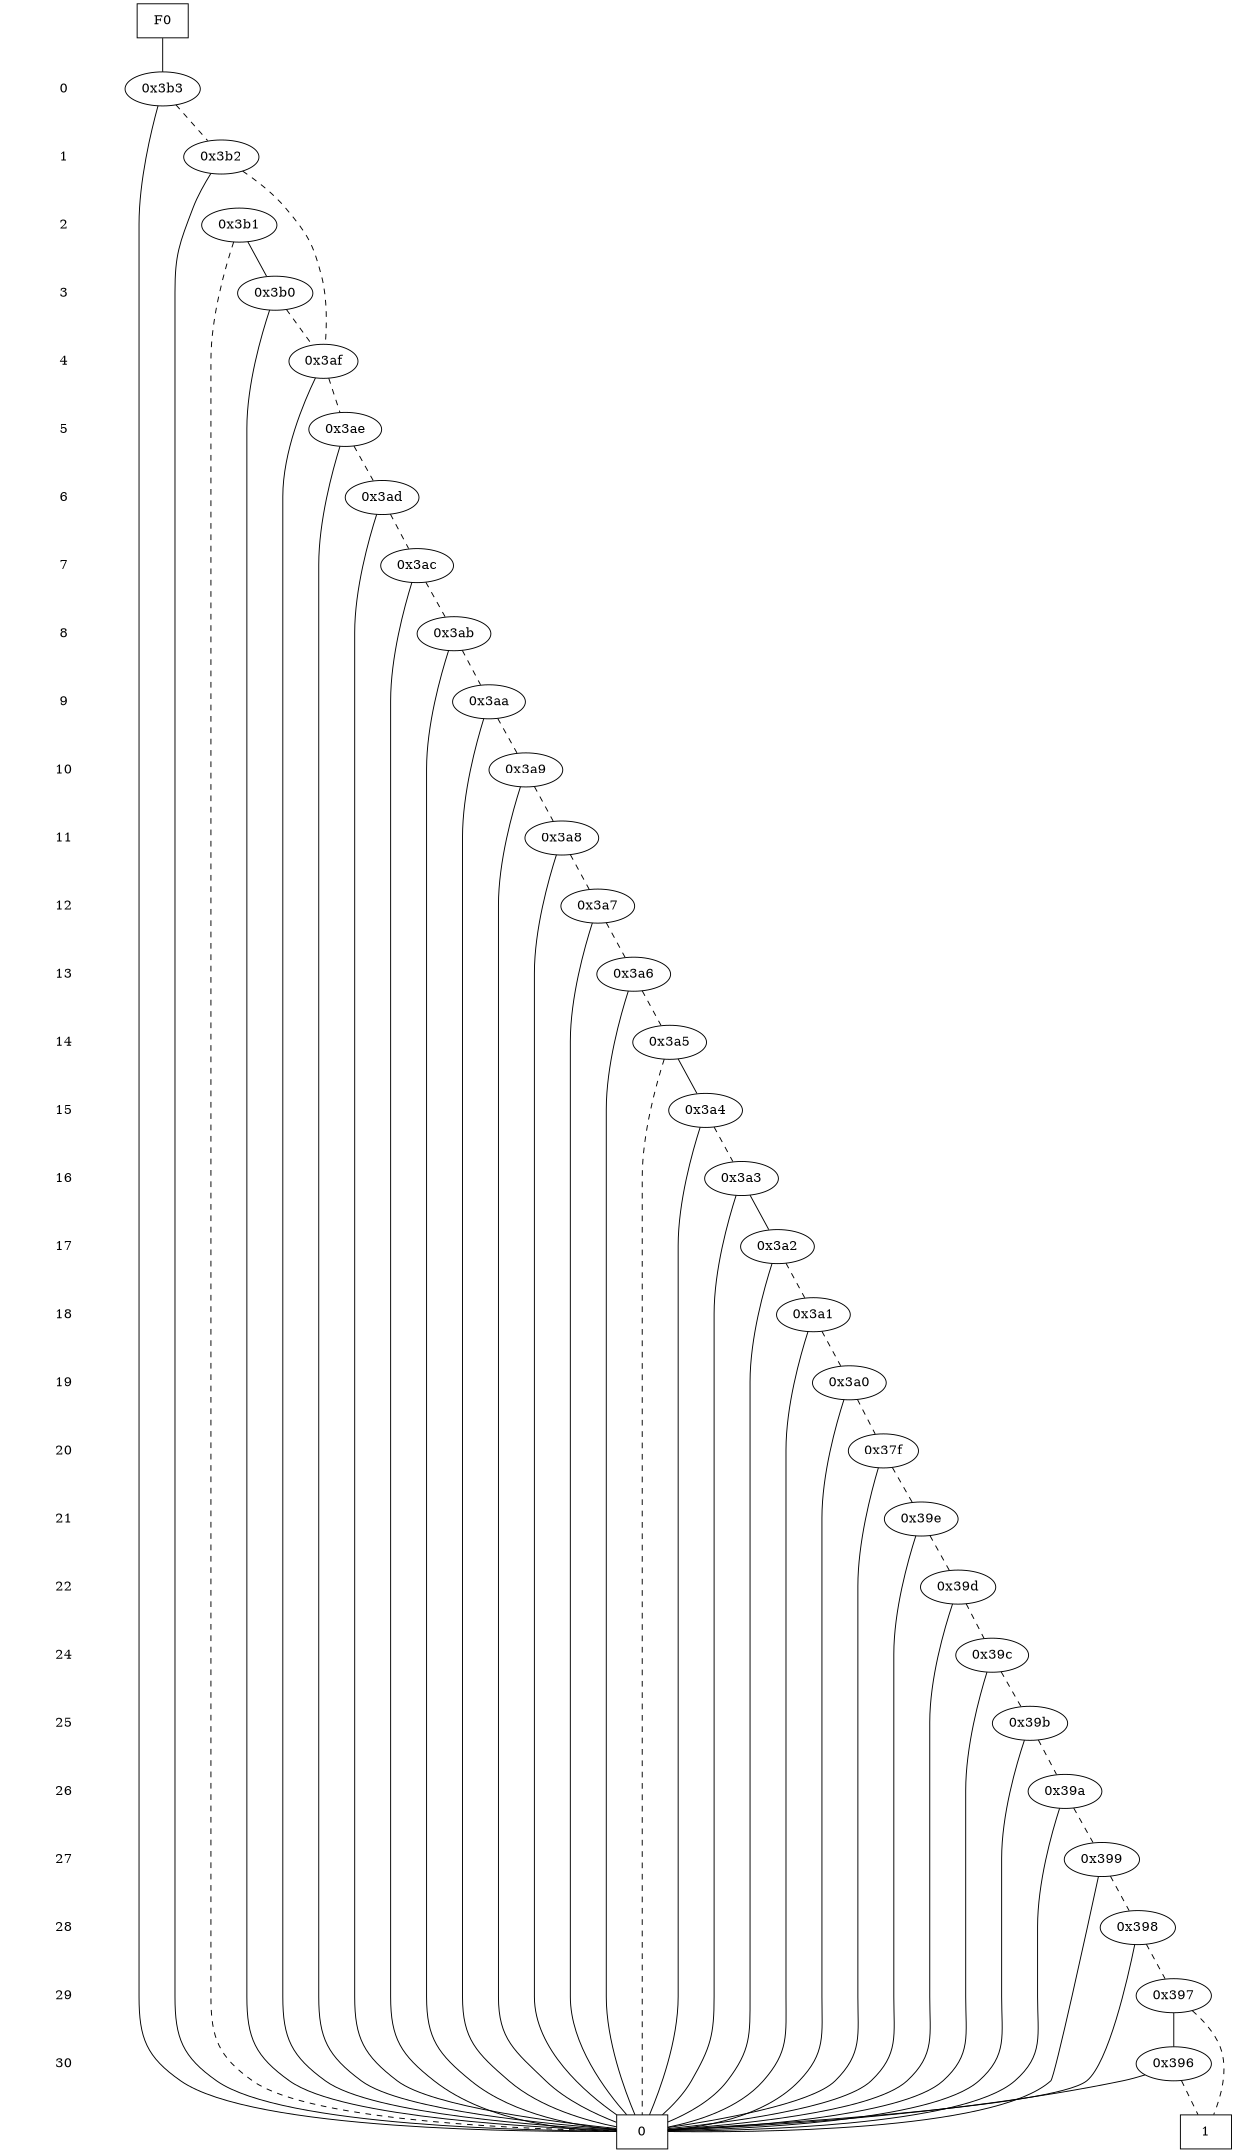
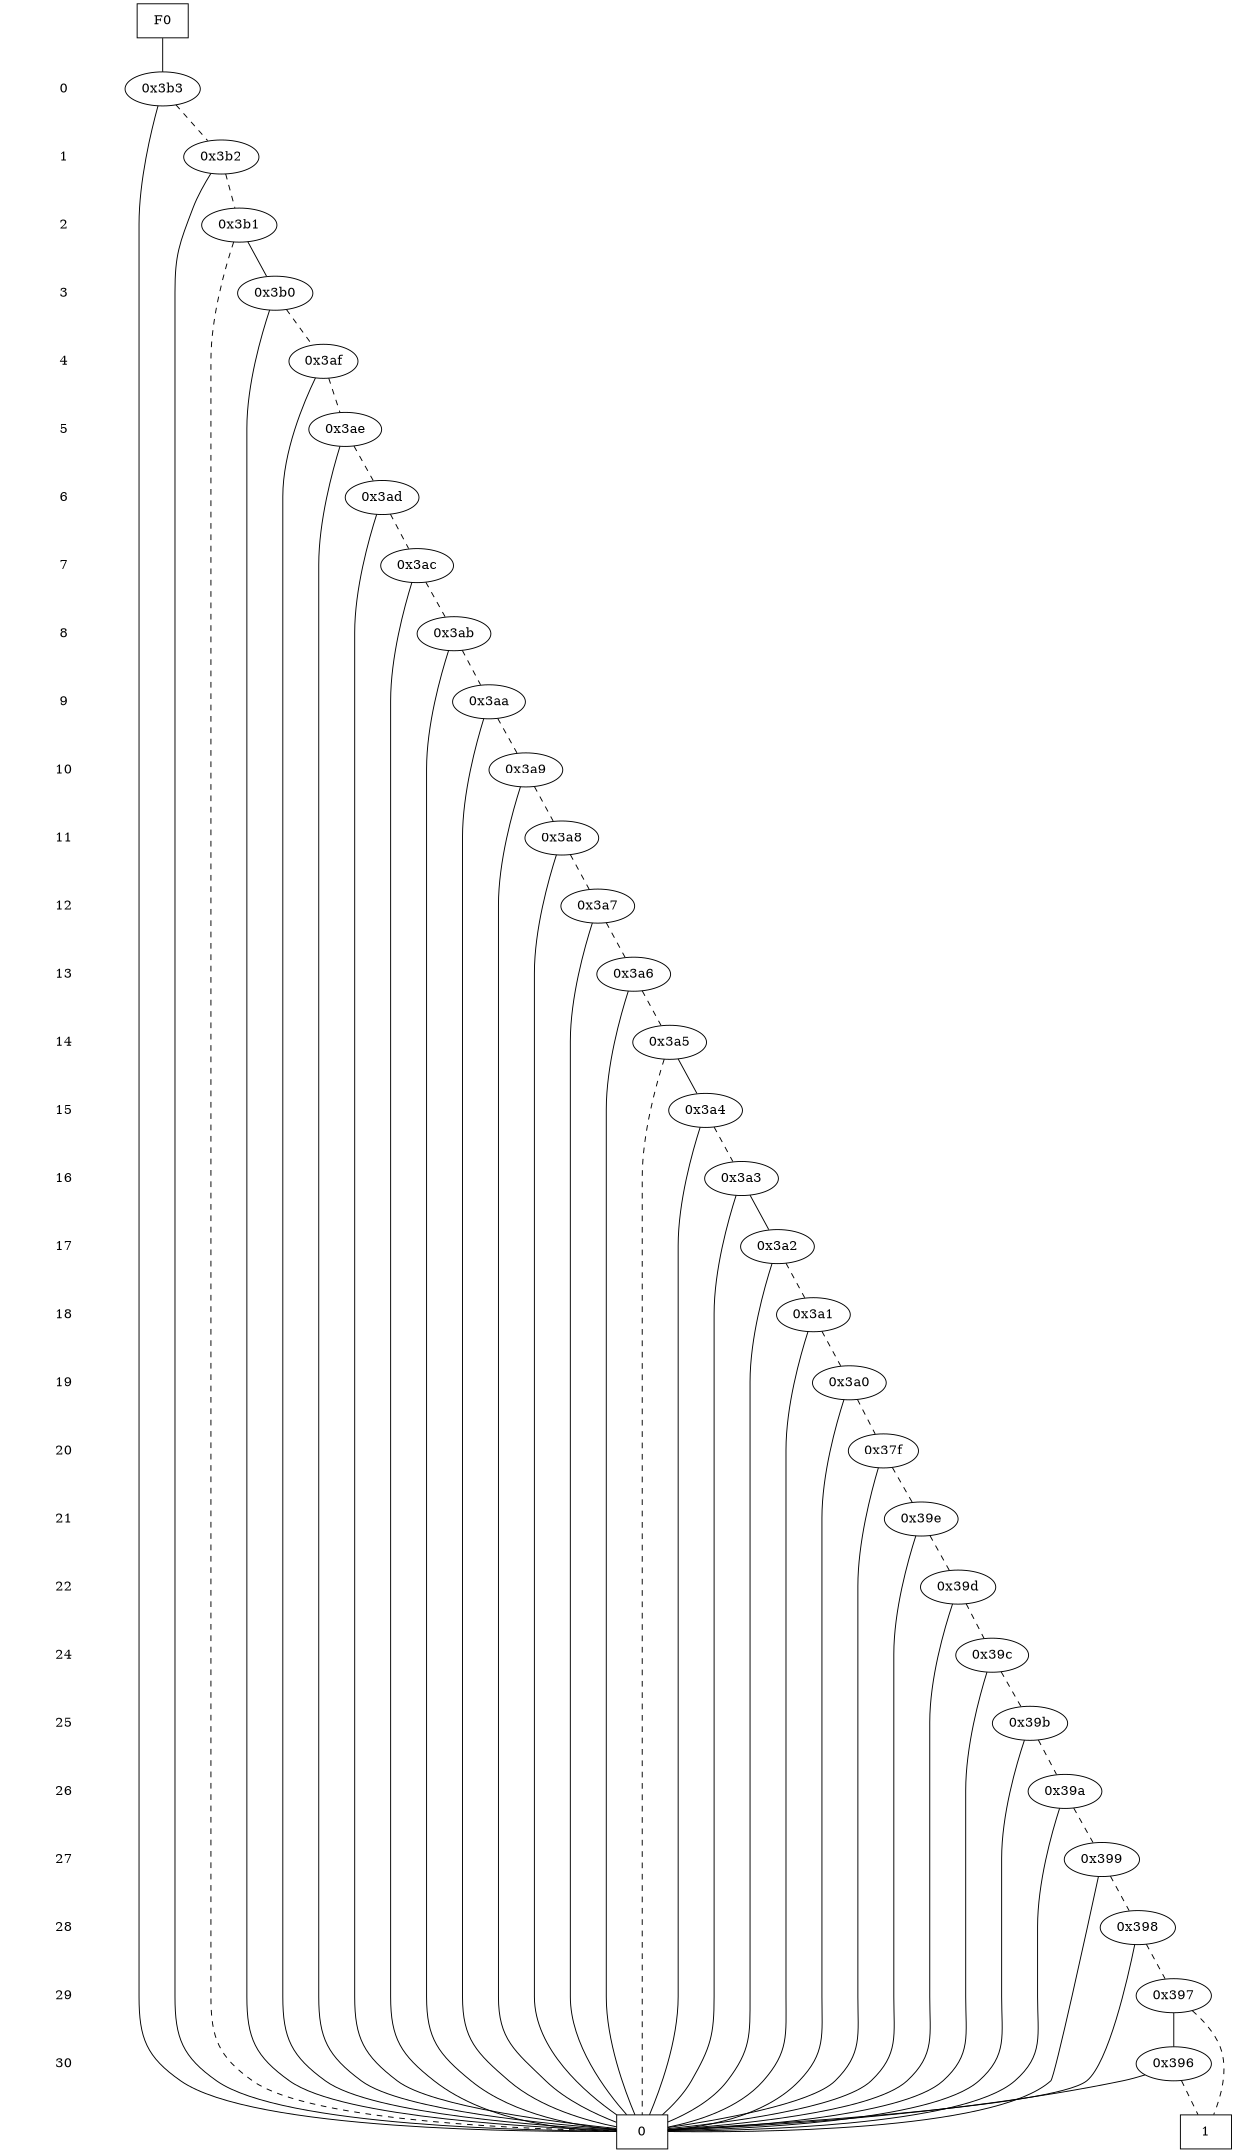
(311, 245) -> (230, 191)
